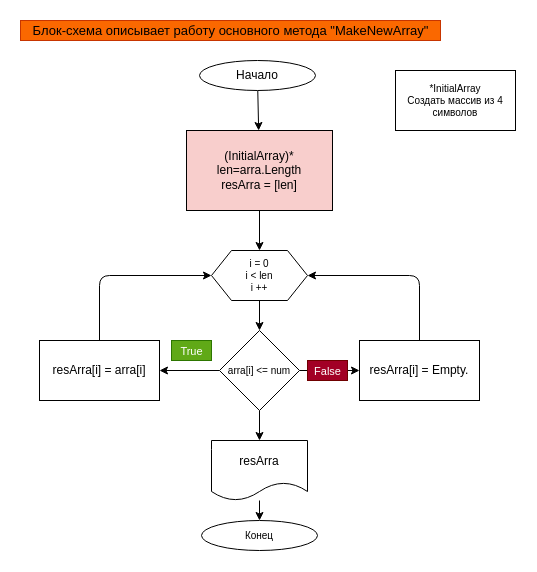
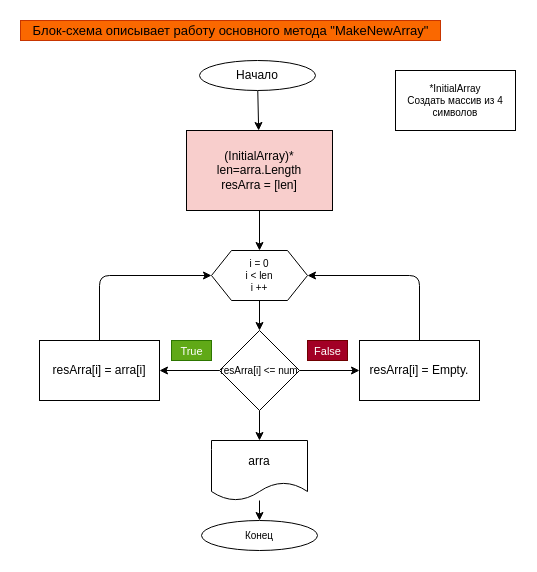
(260, 371) -> (260, 371)
(328, 371) -> (328, 351)
(260, 462) -> (260, 462)
